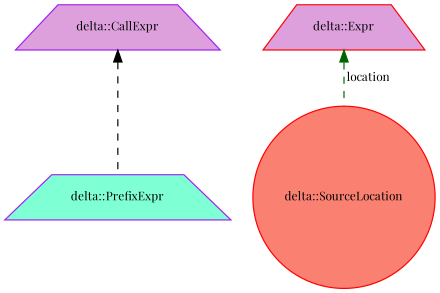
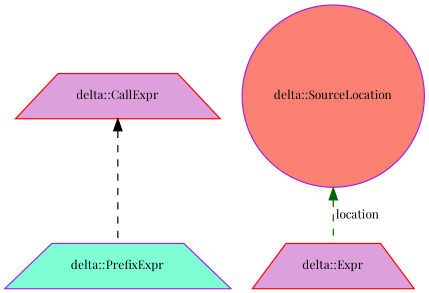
(118, 27) -> (118, 96)
(344, 84) -> (333, 222)
(344, 197) -> (333, 96)
